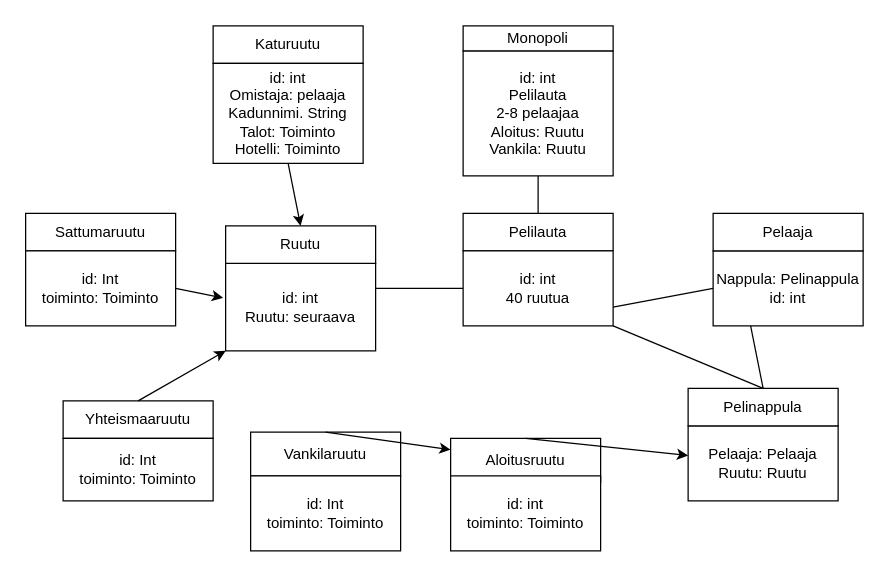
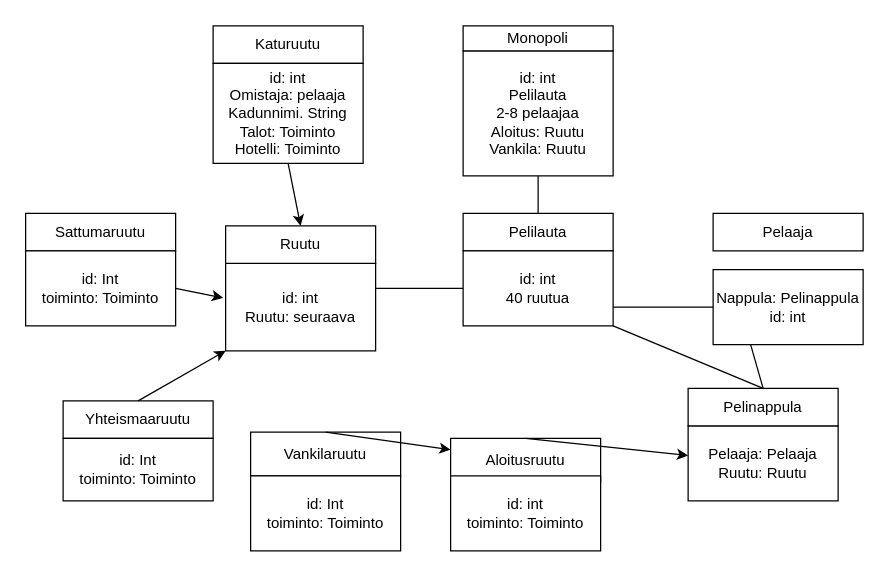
(788, 288) -> (788, 307)
